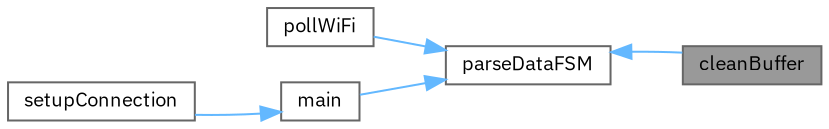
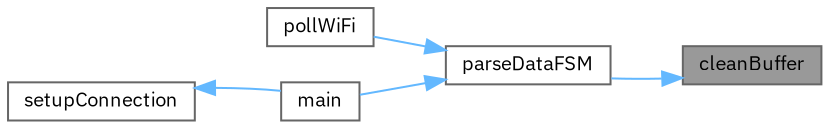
(657, 52) -> (636, 79)
(228, 115) -> (248, 89)
